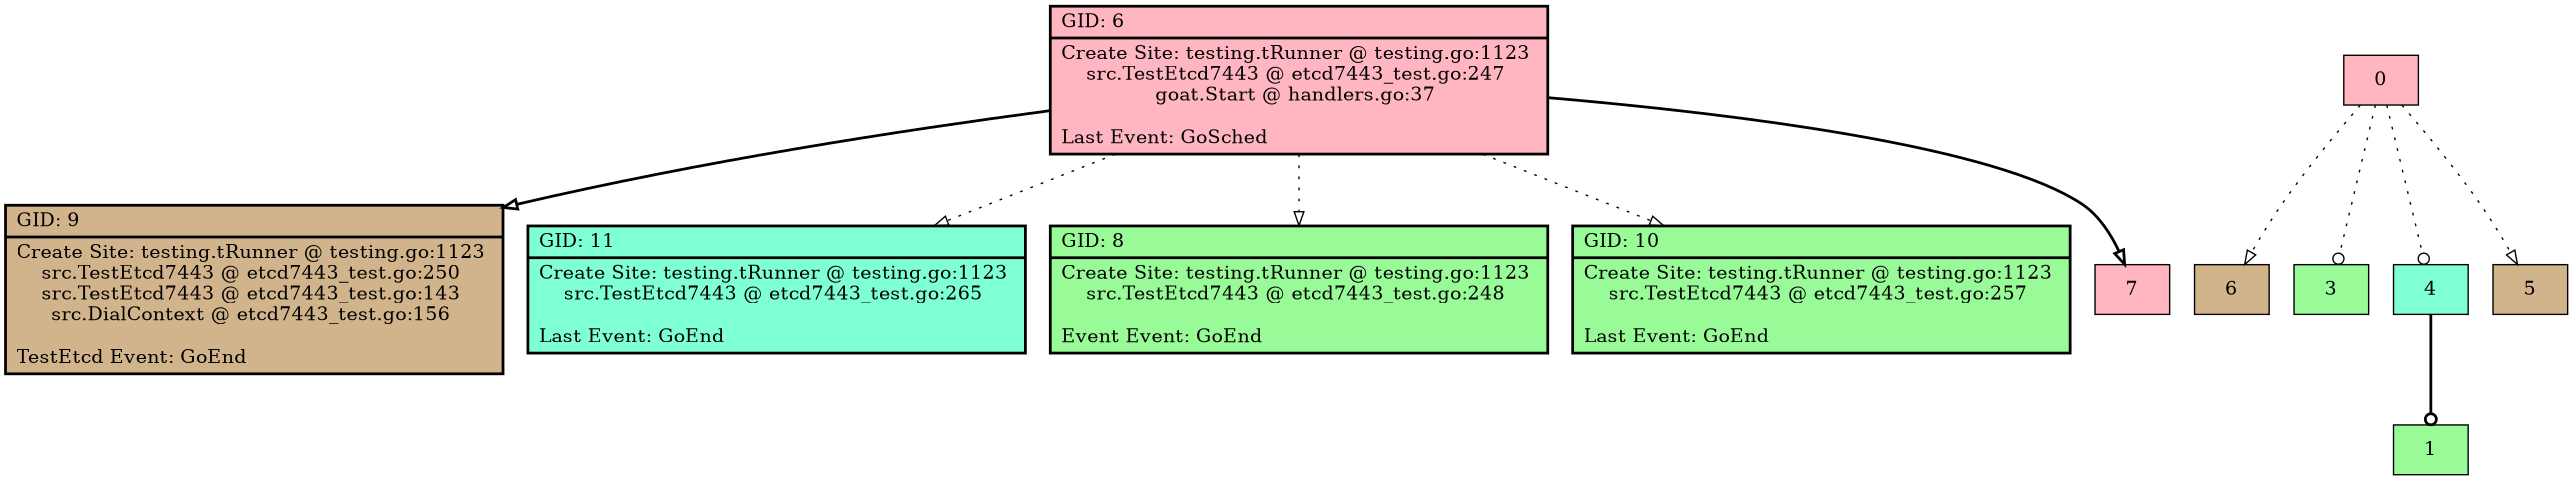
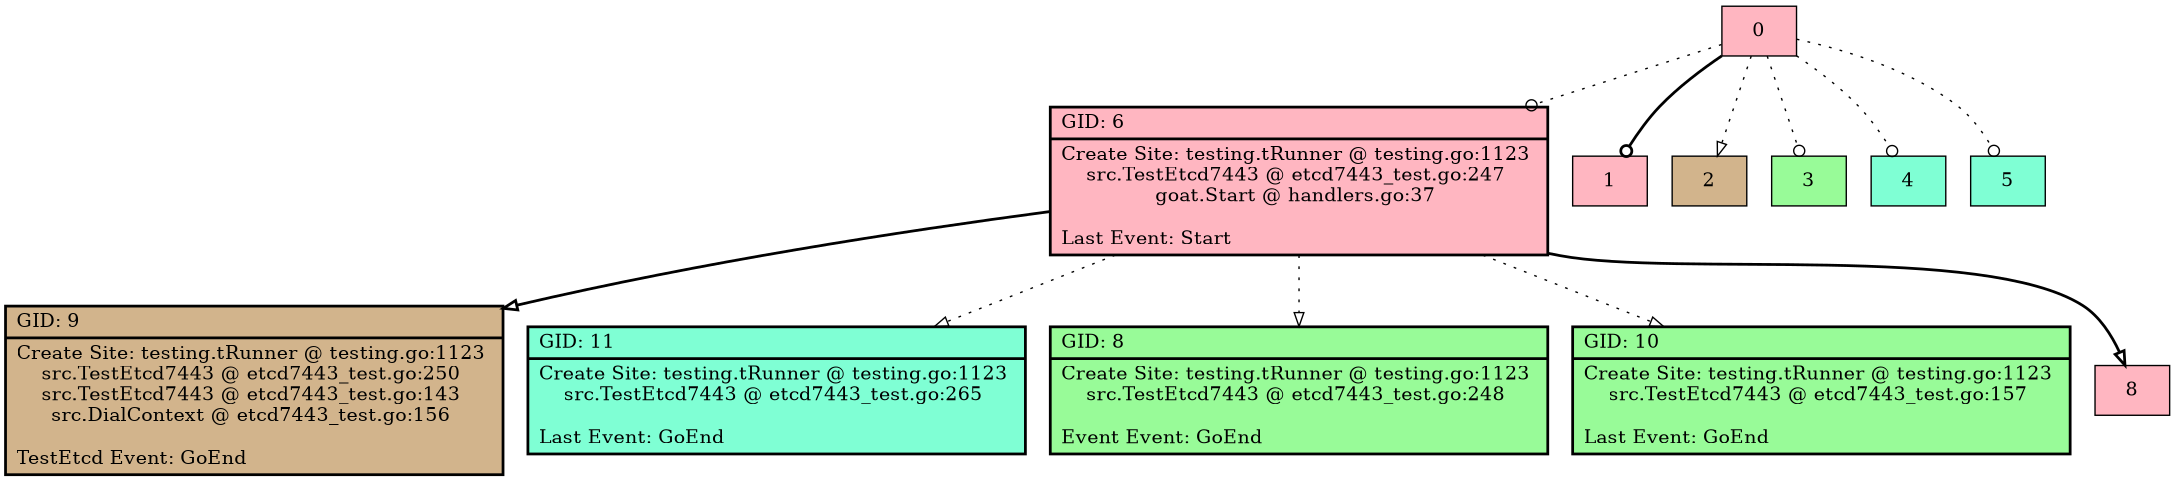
none -> (1629, 74)
(1165, 138) -> (1147, 238)
(2460, 176) -> (1905, 75)
(2132, 290) -> (2132, 390)
(2232, 290) -> (1709, 181)
(2530, 290) -> (2008, 181)
(1821, 294) -> (1821, 395)
(2431, 364) -> (1671, 96)
(2431, 450) -> (1610, 181)
